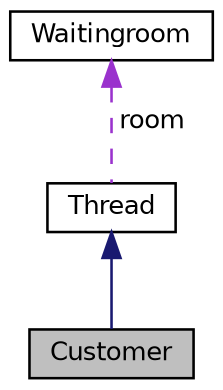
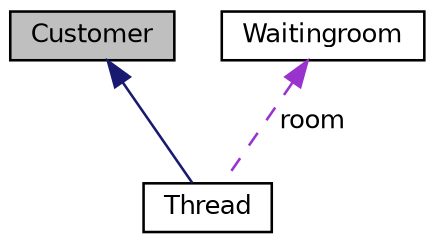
(112, 294) -> (158, 133)
